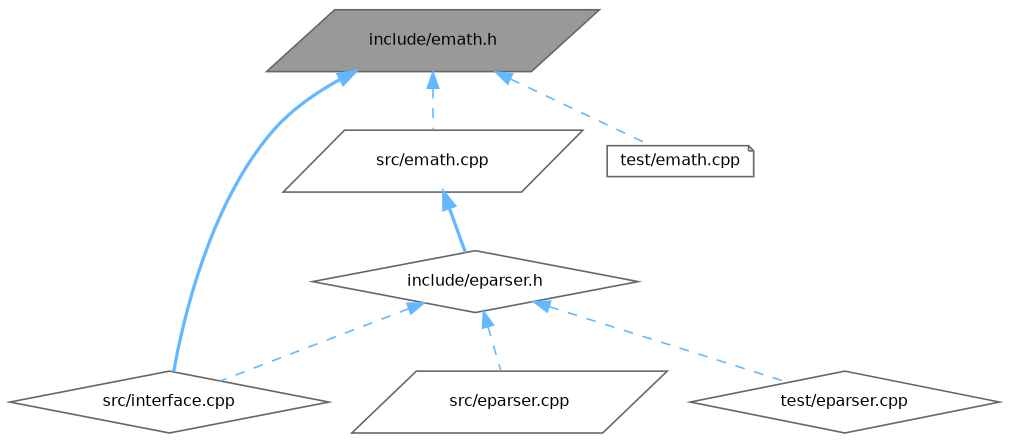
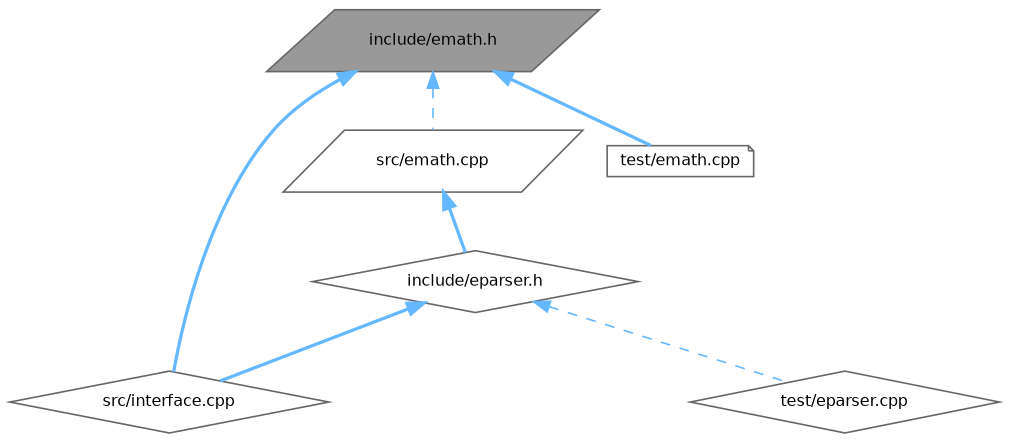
(581, 112) -> (581, 112)
(314, 345) -> (314, 345)
(509, 402) -> none
